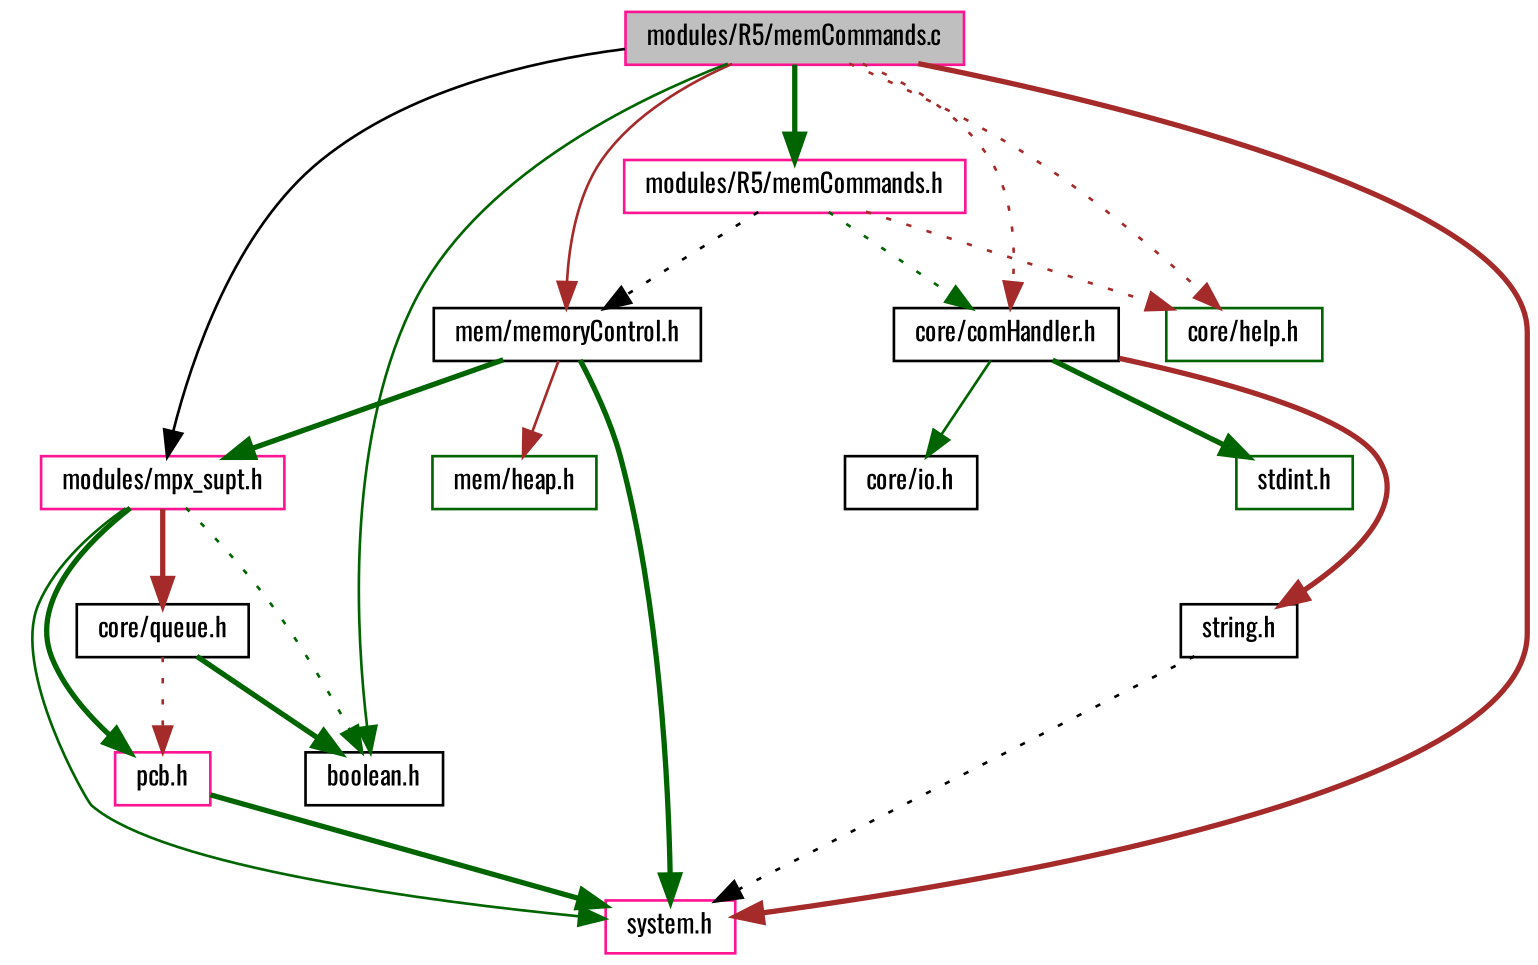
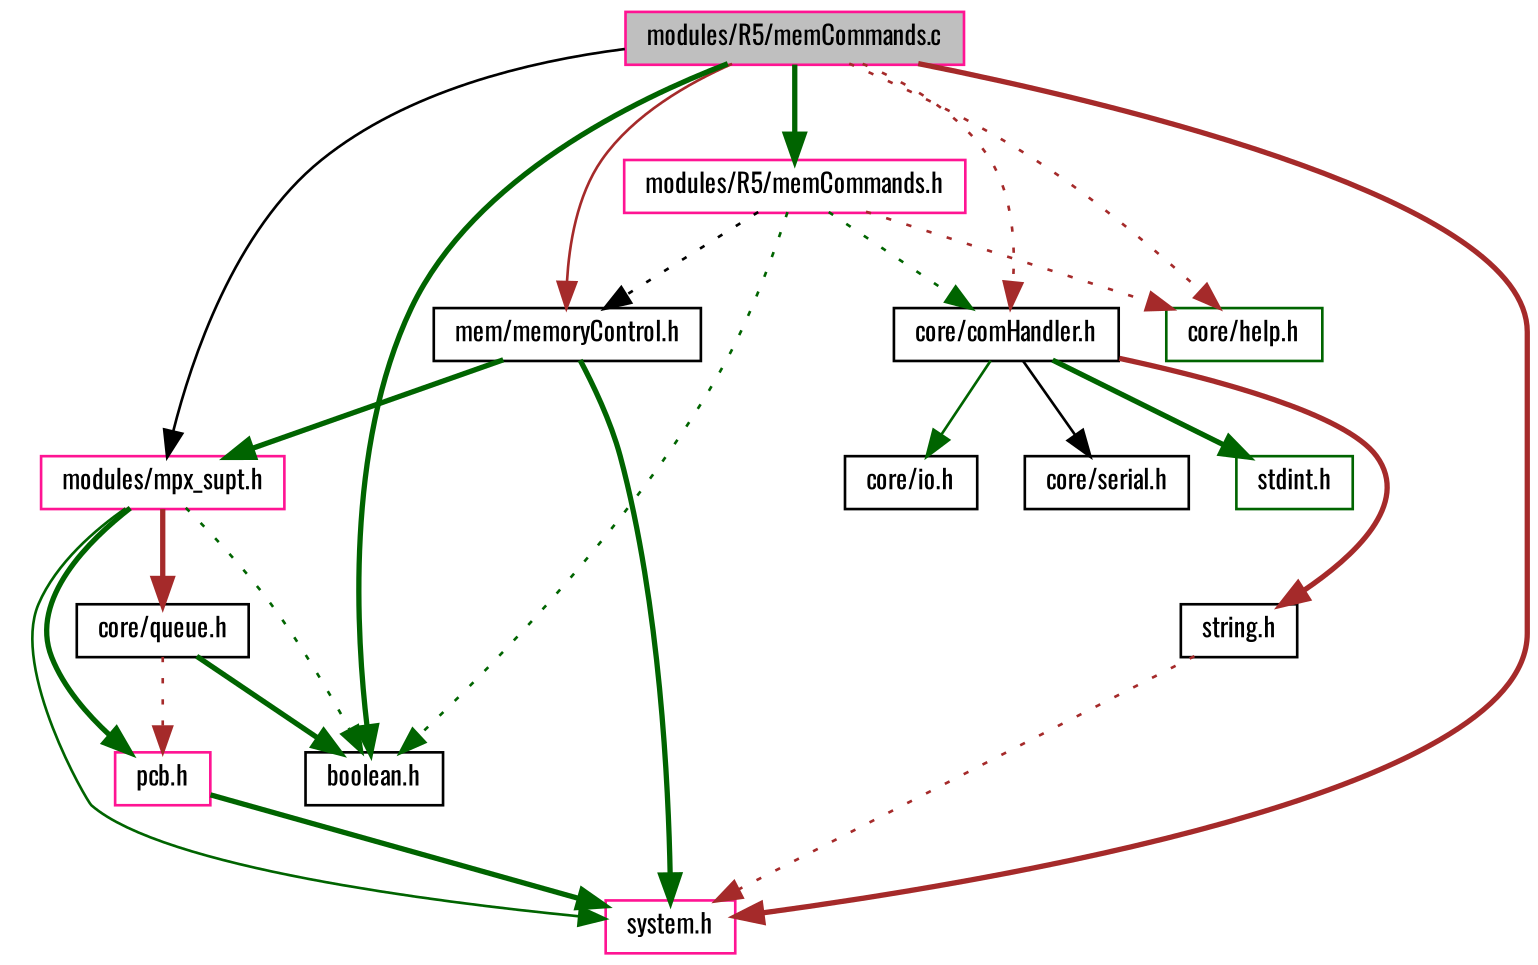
(408, 316) -> (408, 316)
(514, 483) -> none
none -> (646, 483)
none -> (1107, 483)
(967, 773) -> (967, 773)
